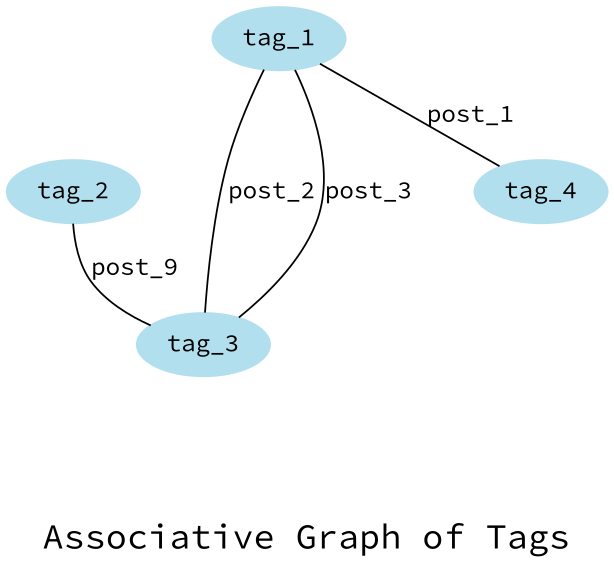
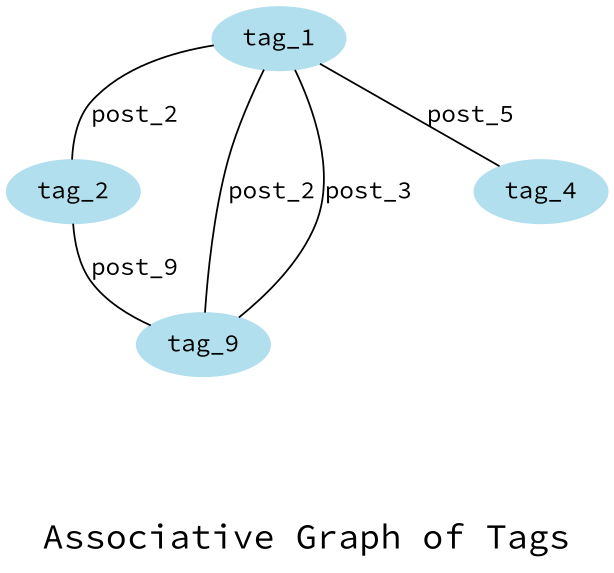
none -> (120, 78)
(471, 115) -> (471, 115)
(203, 345) -> (203, 345)
